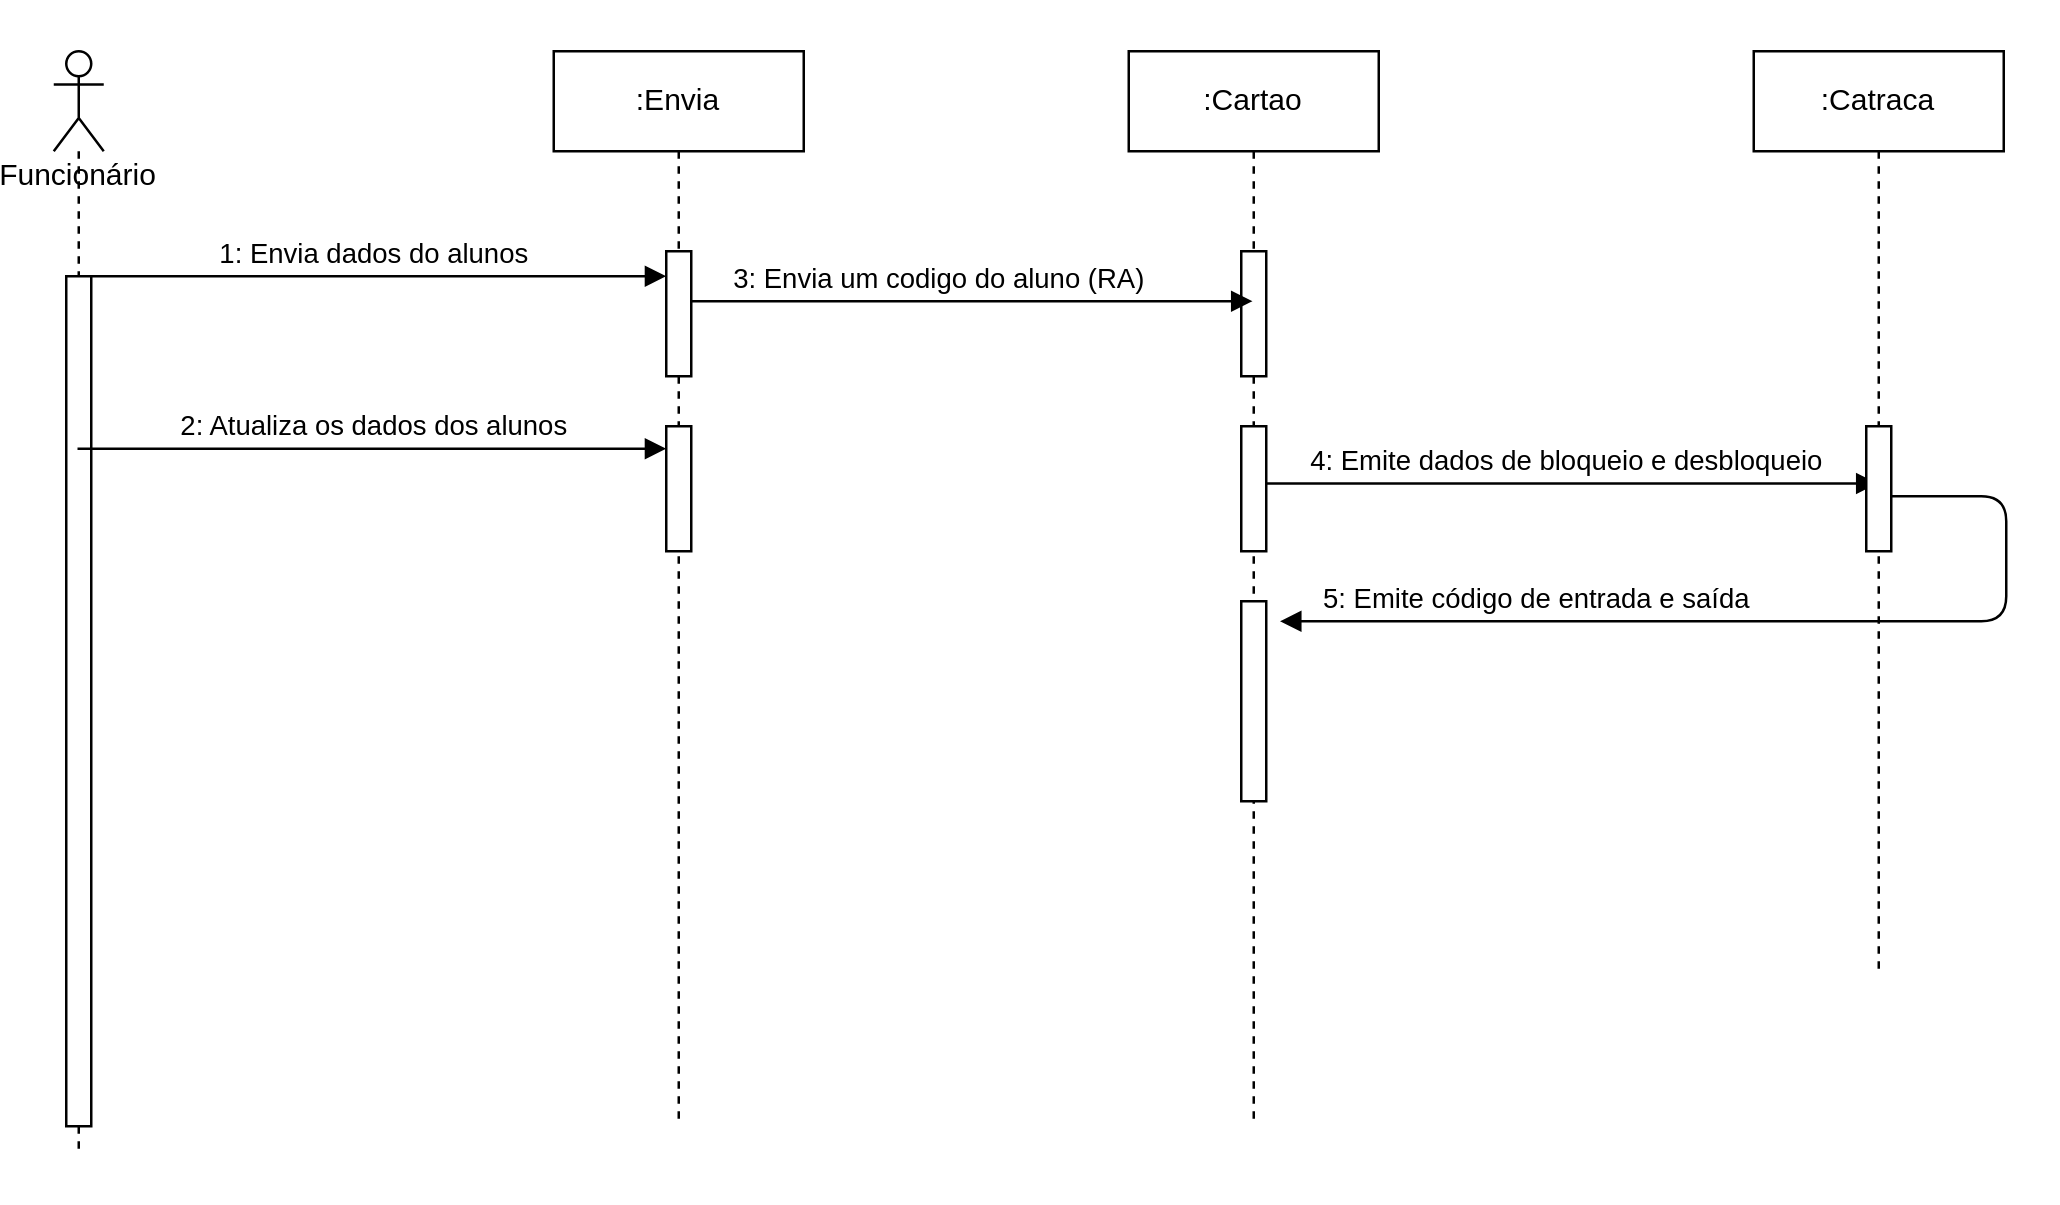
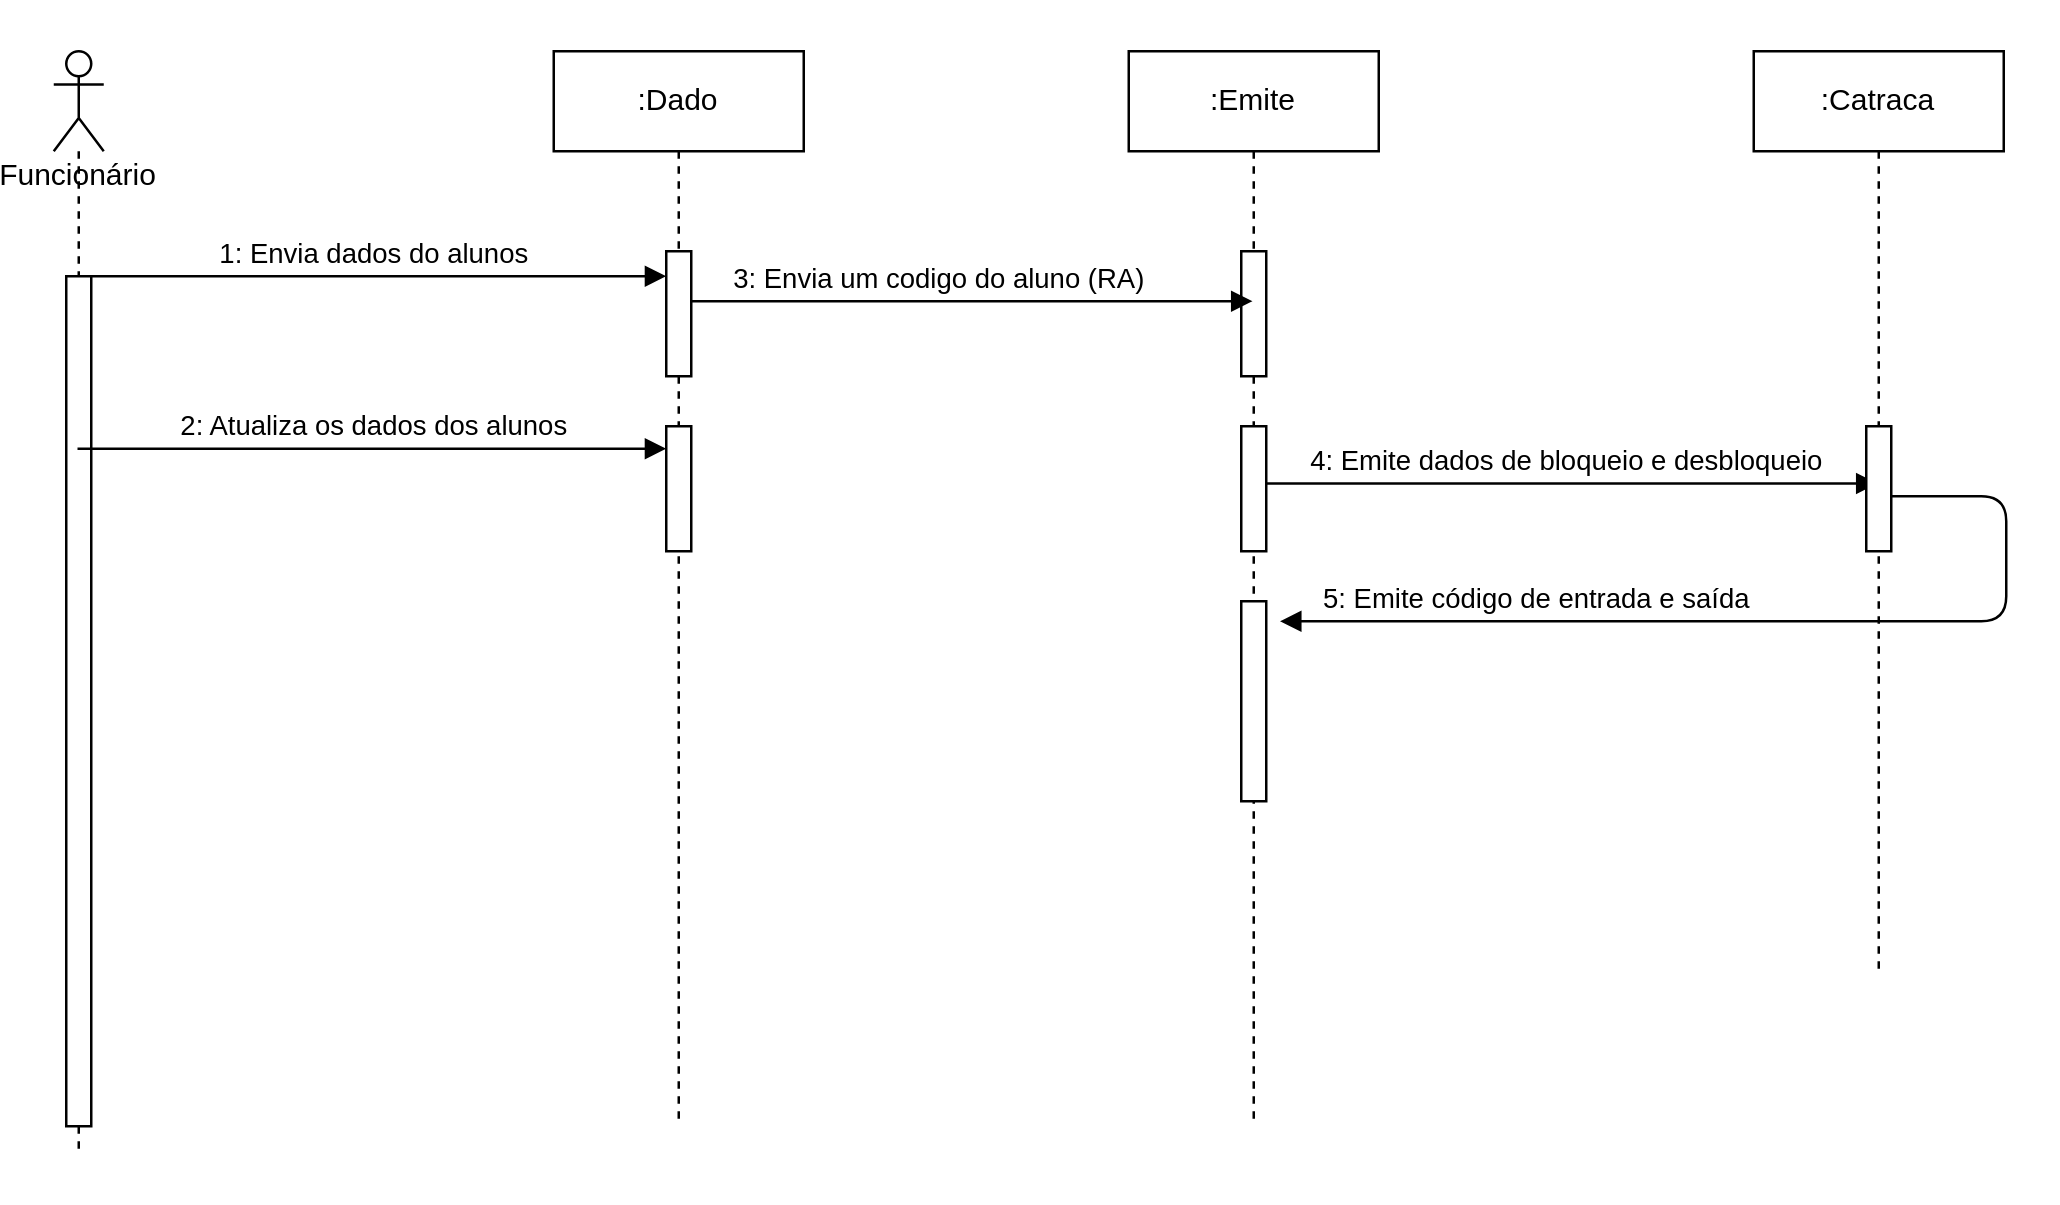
(679, 101) -> (679, 101)
(1254, 101) -> (1254, 101)
